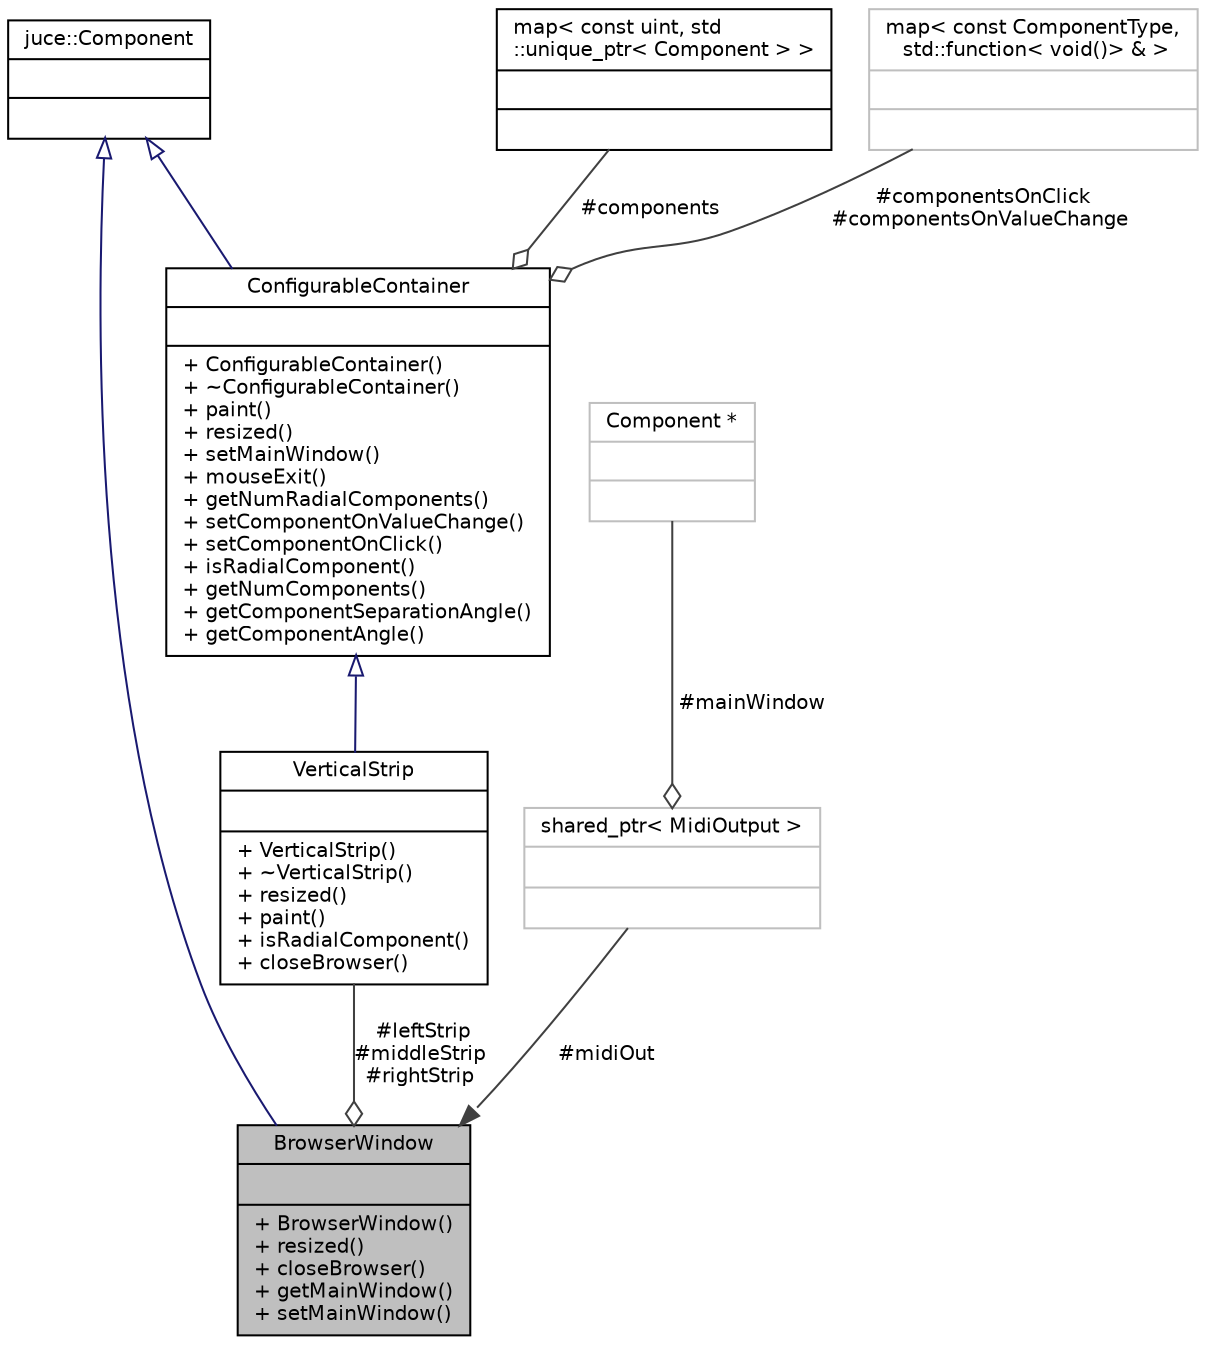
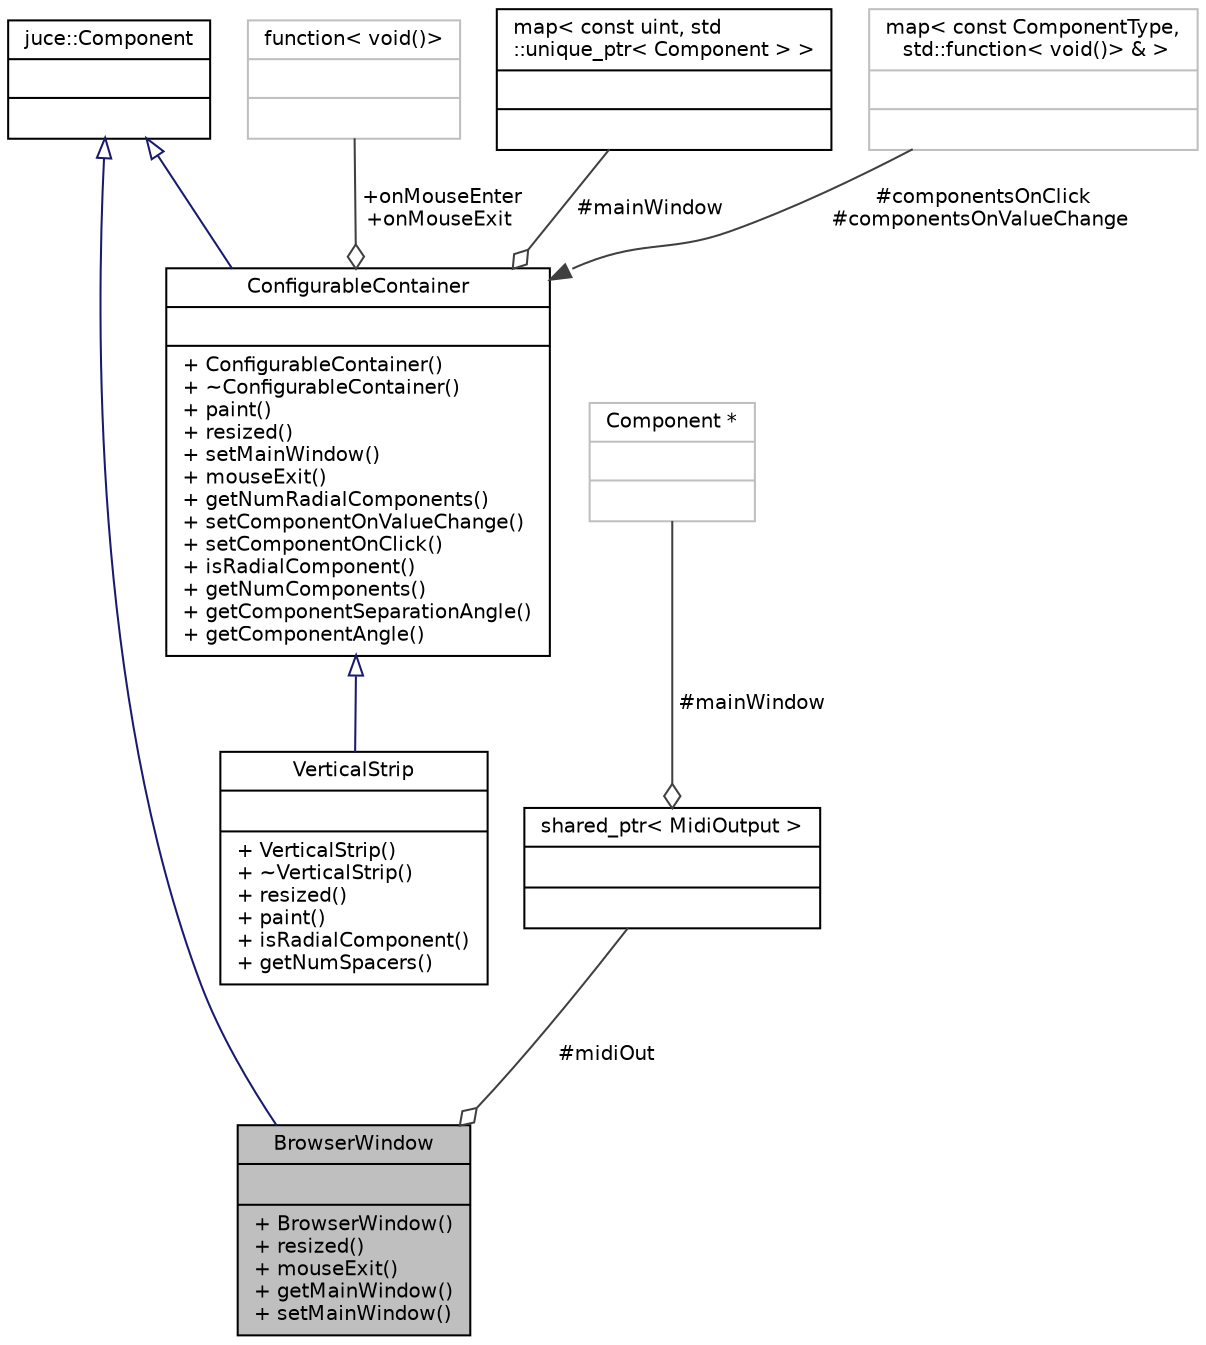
none -> (354, 80)
(648, 209) -> (648, 209)
(748, 225) -> (748, 225)
(672, 868) -> (672, 868)
(323, 963) -> (336, 963)
(554, 1019) -> (554, 1019)
(354, 1042) -> none
(341, 1269) -> (326, 1269)
